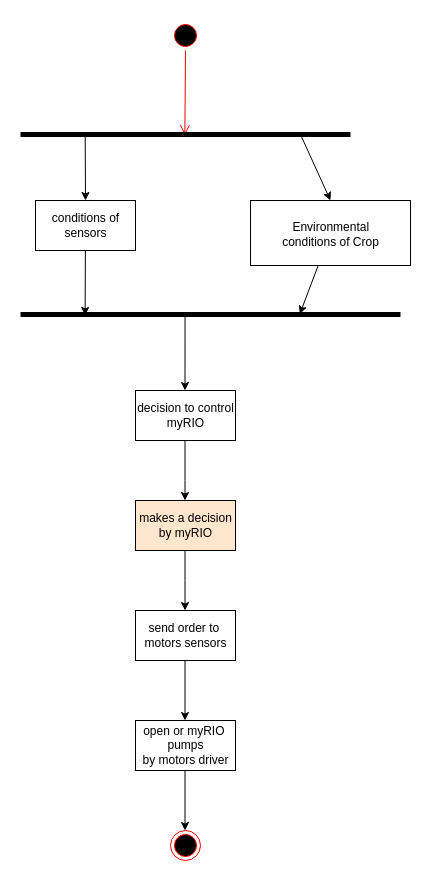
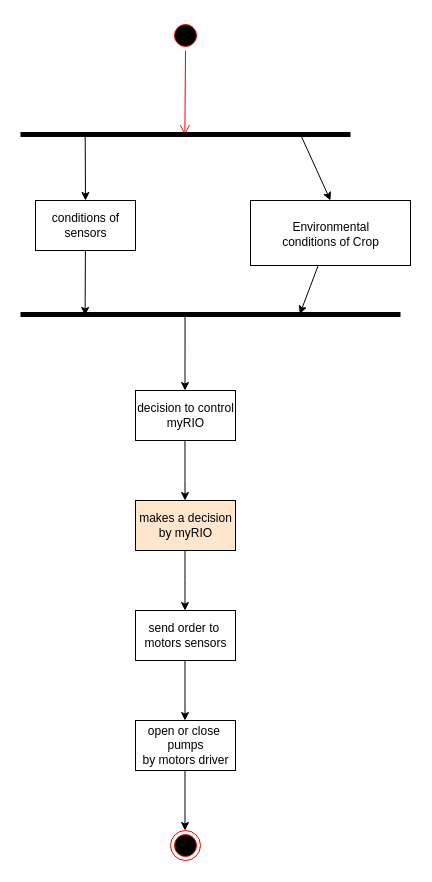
(186, 746) -> (186, 746)
